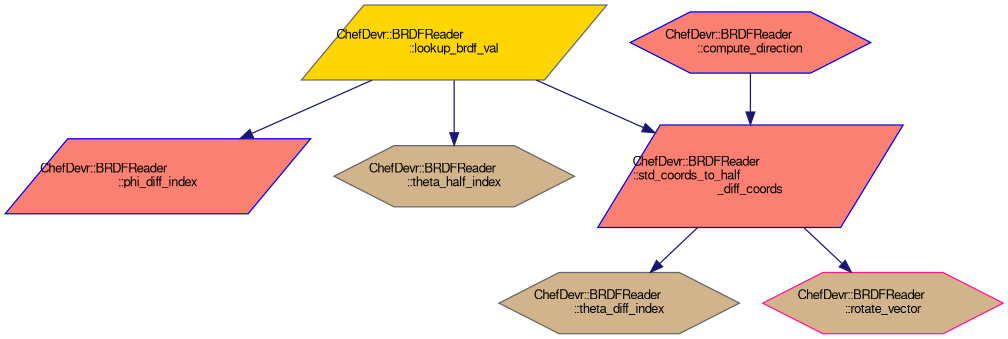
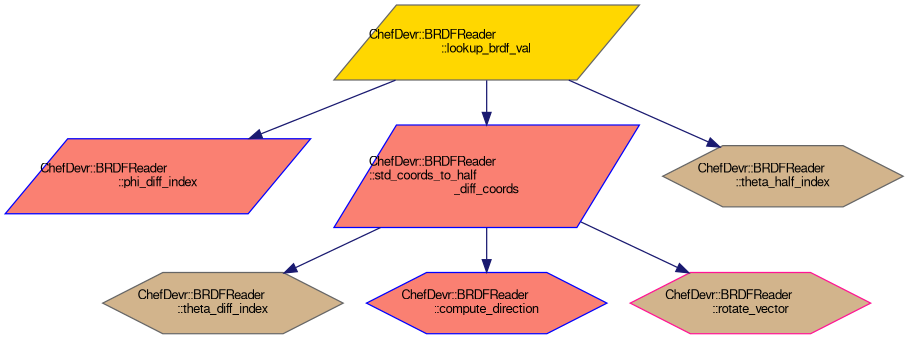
(750, 92) -> (487, 244)
